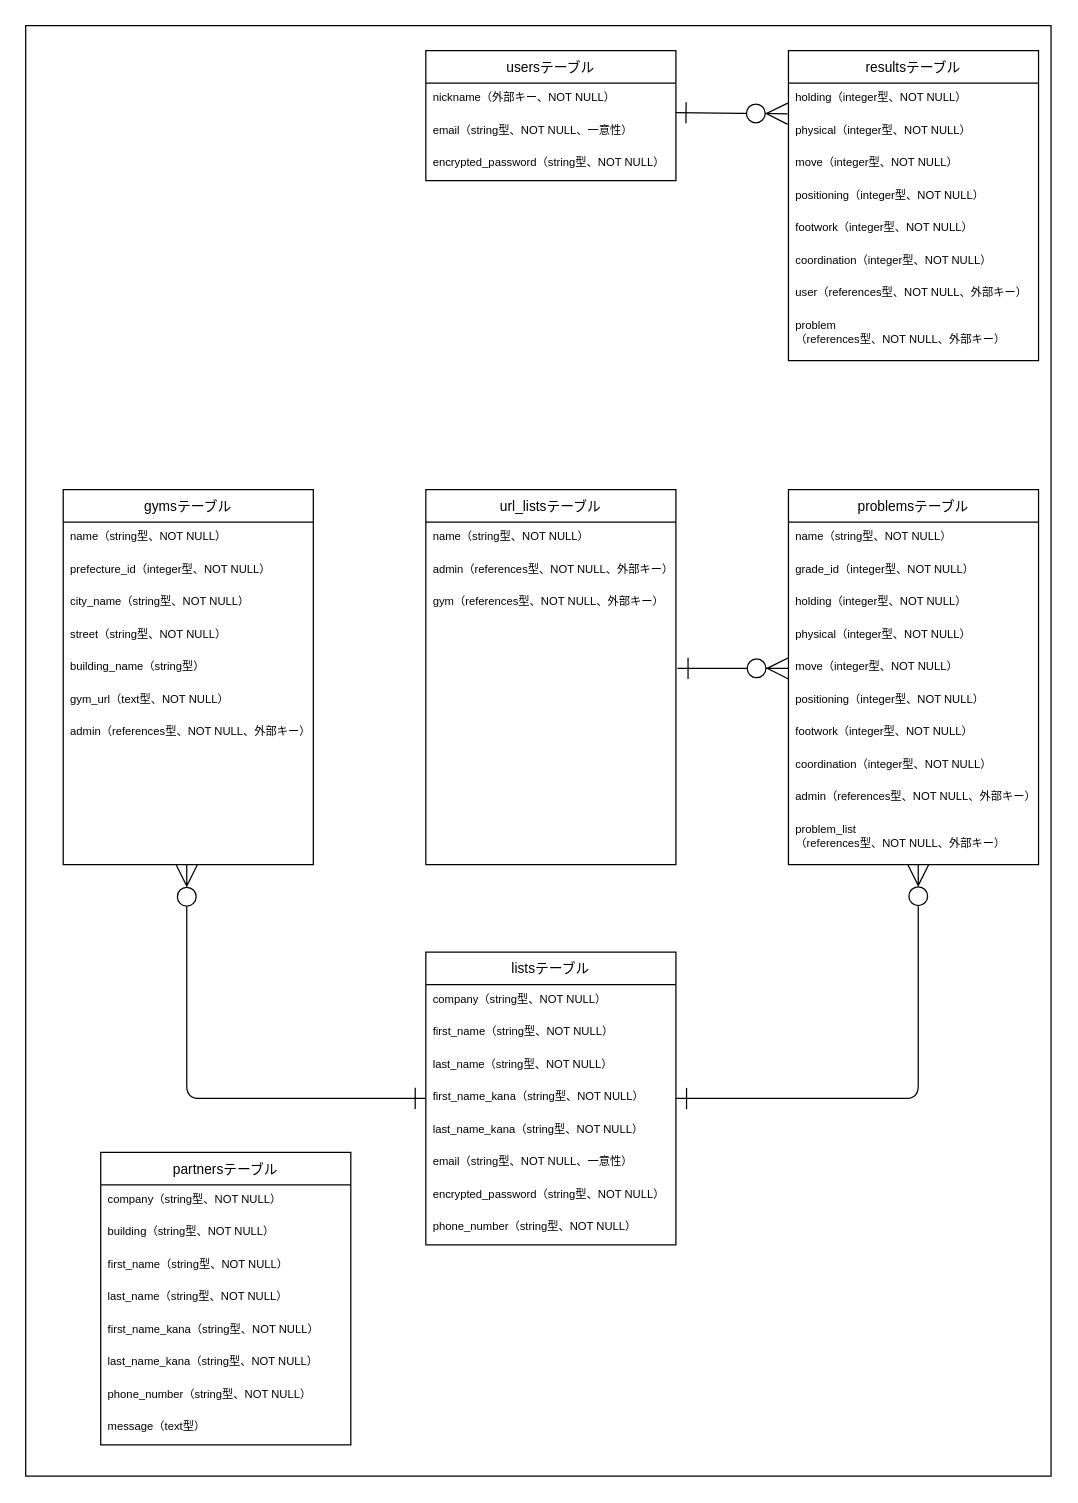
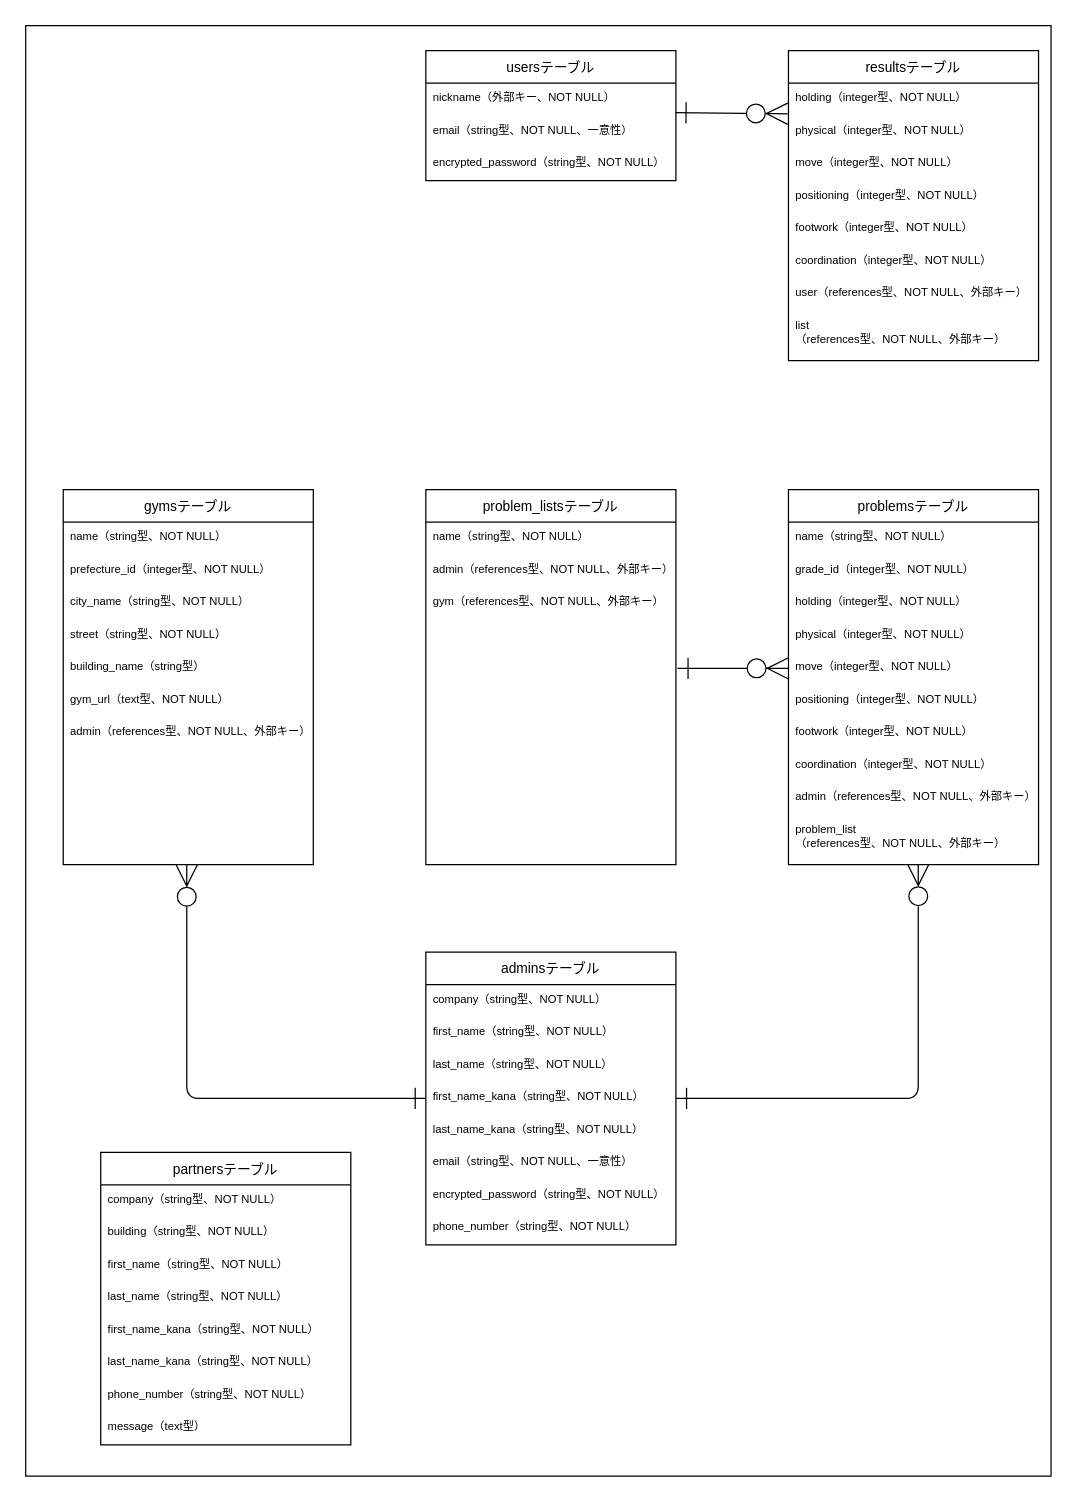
(816, 325) -> (805, 325)
(550, 506) -> (550, 506)
(550, 969) -> (550, 969)
